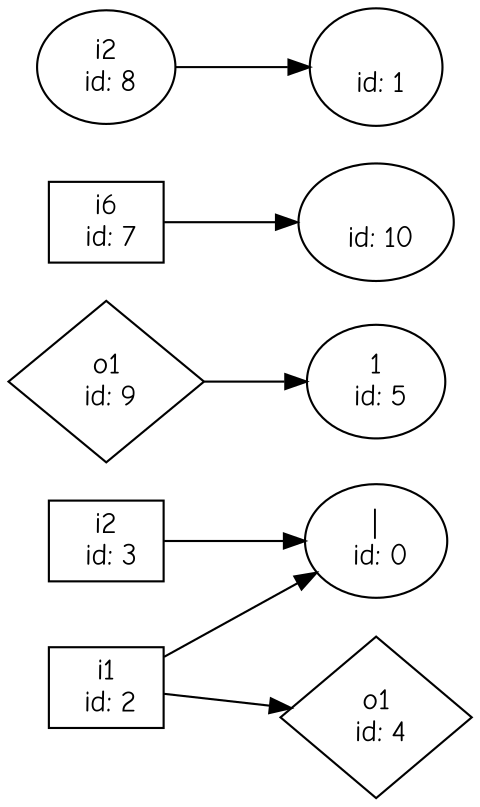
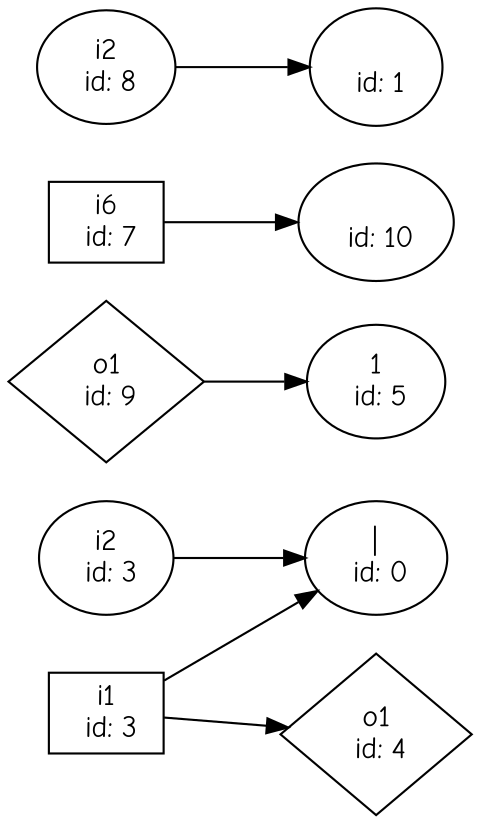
(106, 541) -> (106, 558)
(106, 688) -> (106, 713)
